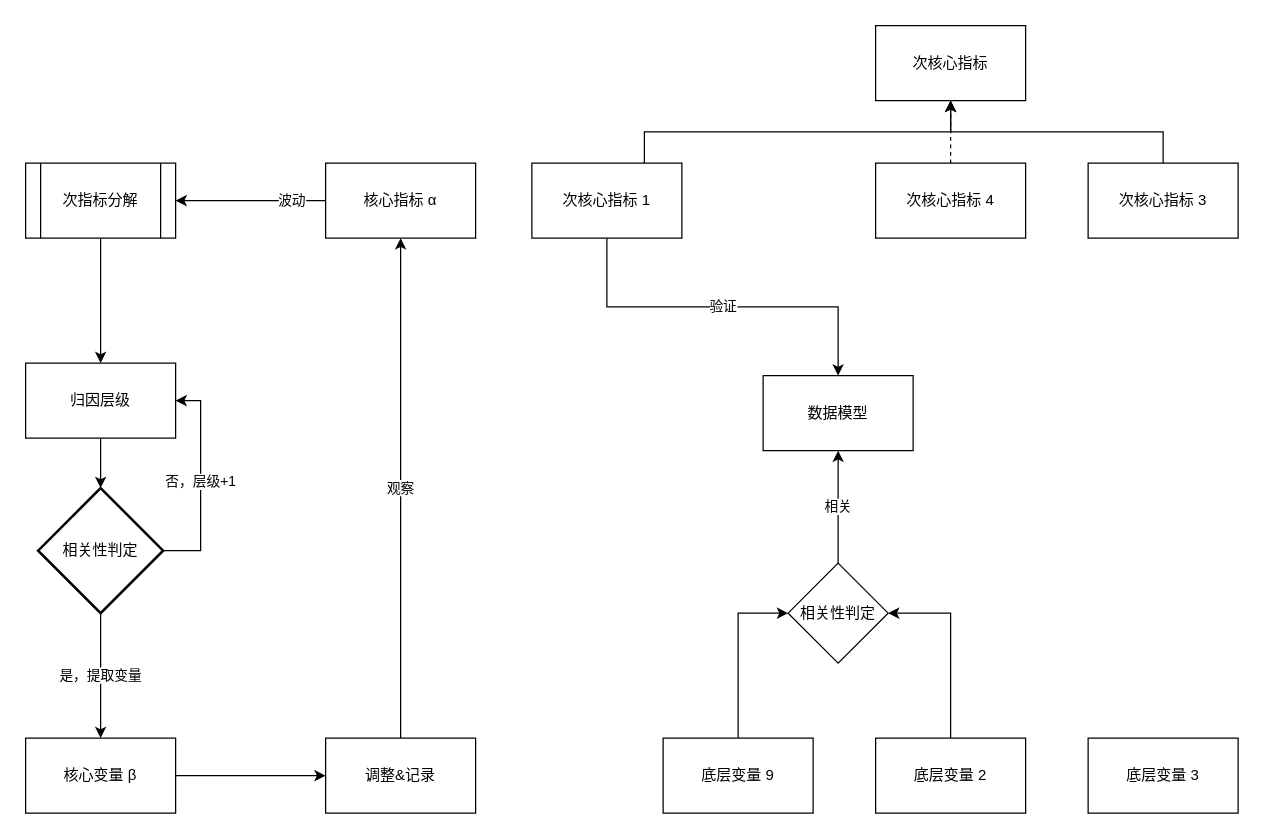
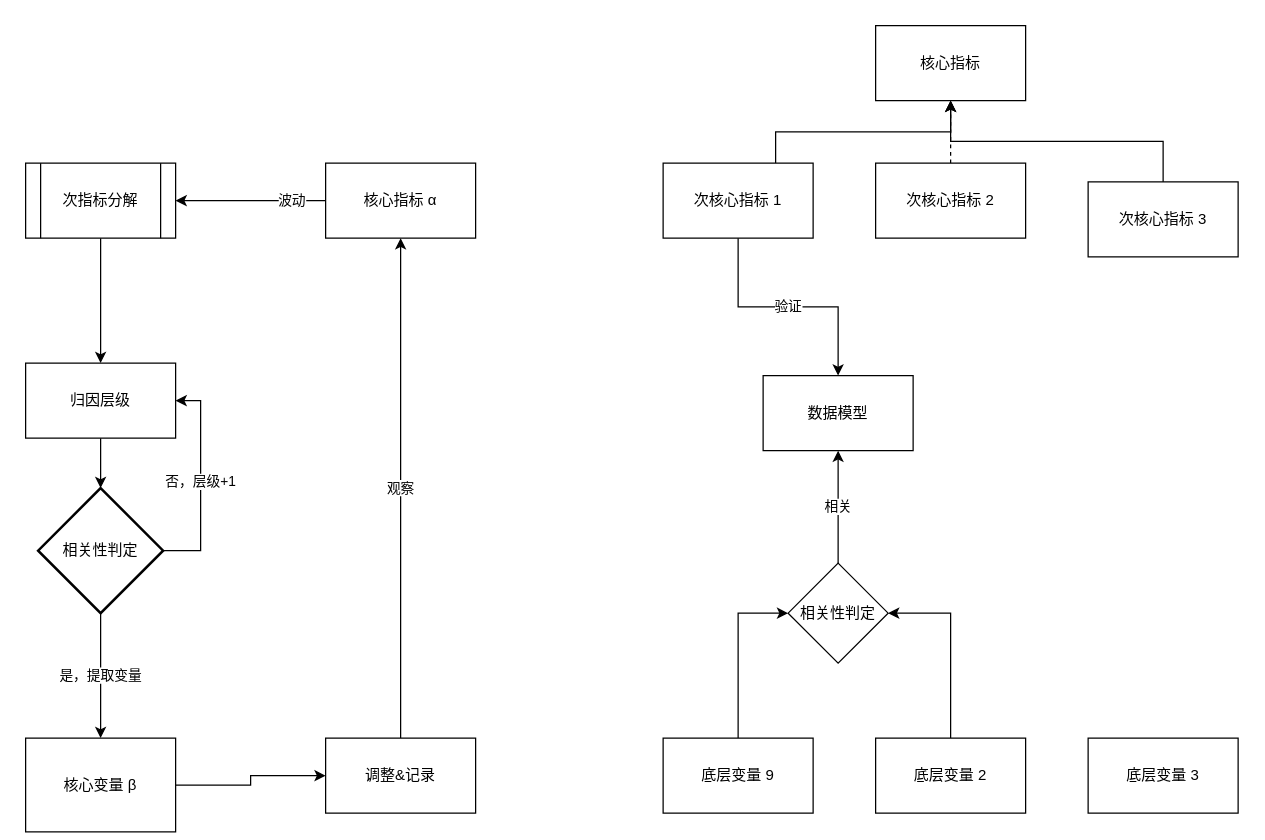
(951, 63) -> (951, 63)
(607, 201) -> (738, 201)
(951, 201) -> (951, 201)
(1163, 201) -> (1163, 219)
(101, 776) -> (101, 785)
